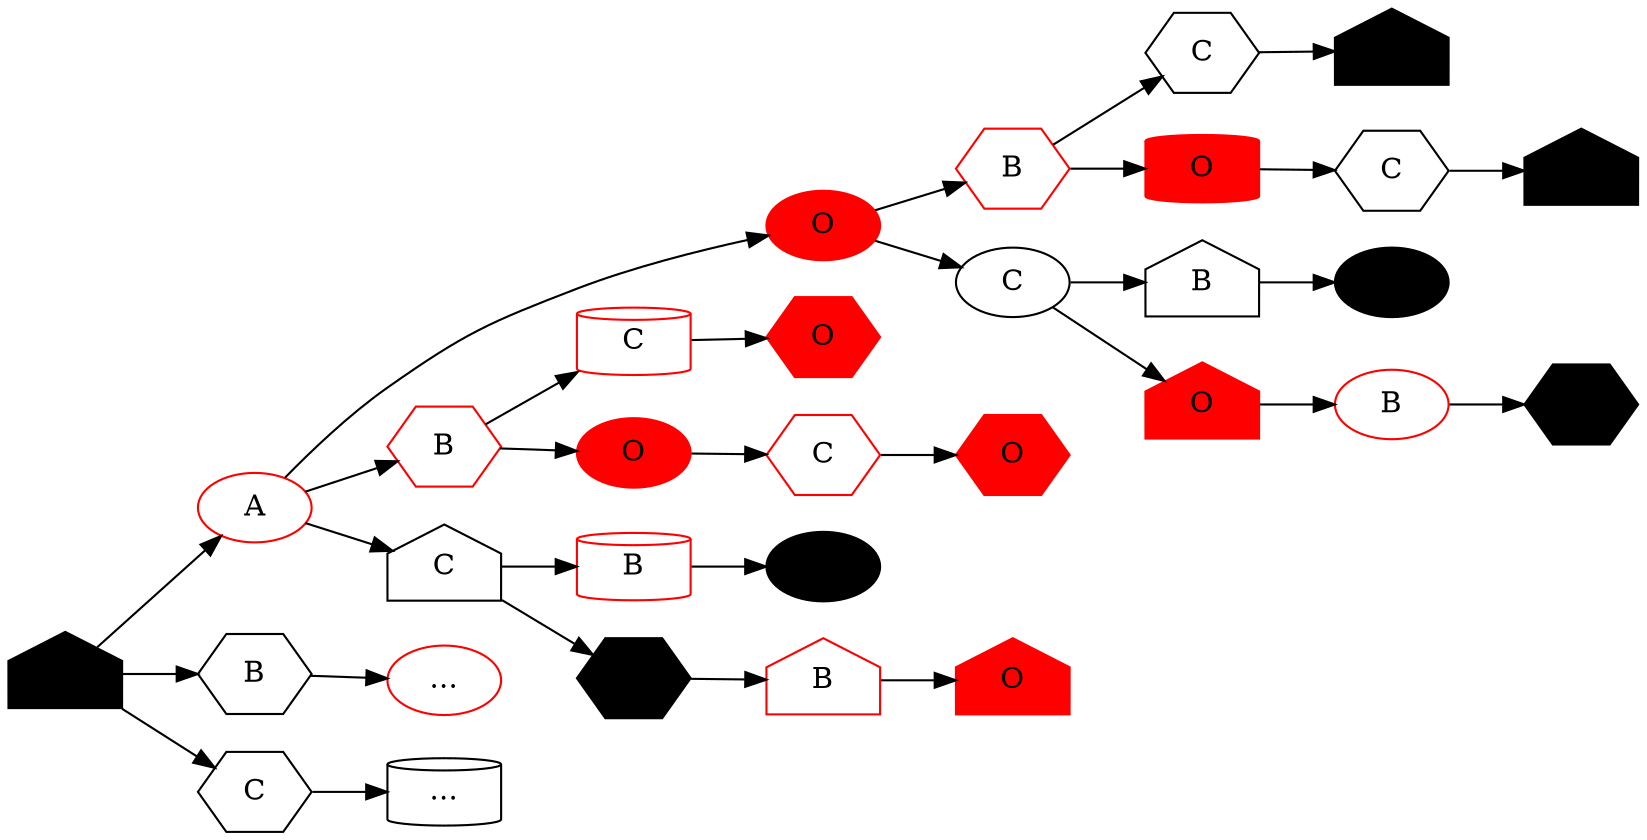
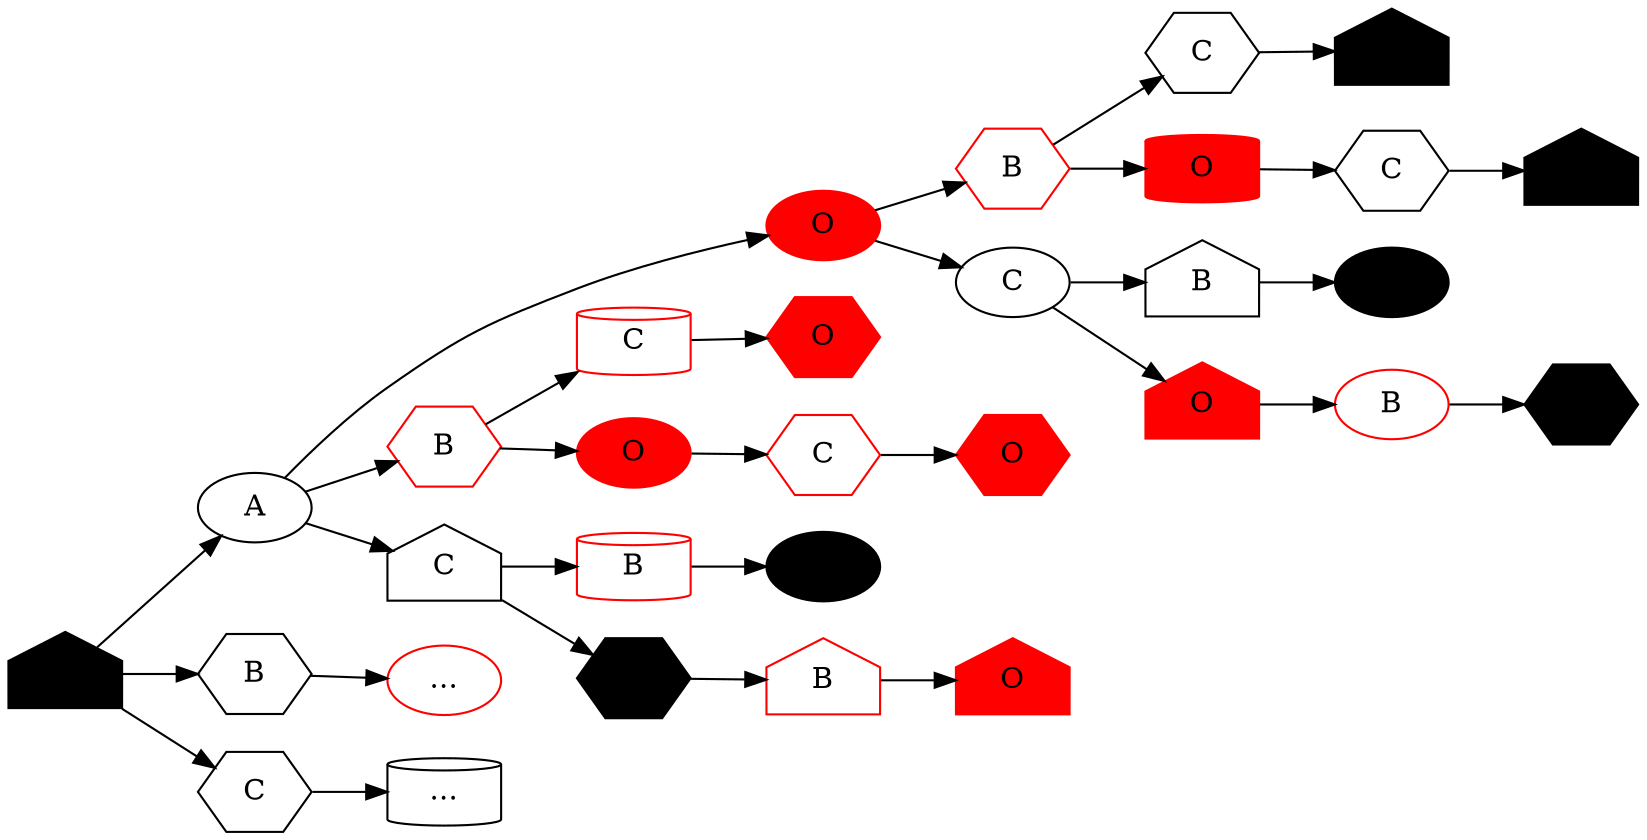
(255, 508) -> (255, 508)
